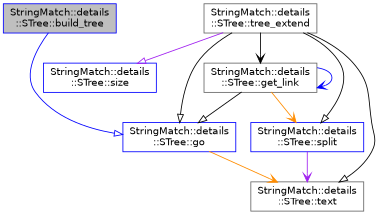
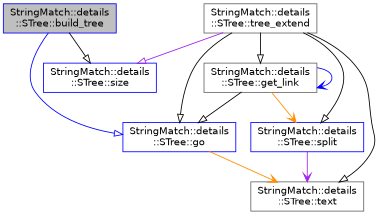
none -> (77, 44)
(260, 44) -> (260, 44)
